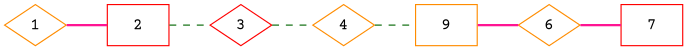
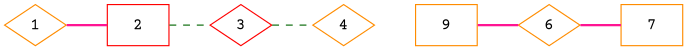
(395, 25) -> none
(652, 25) -> (652, 25)
